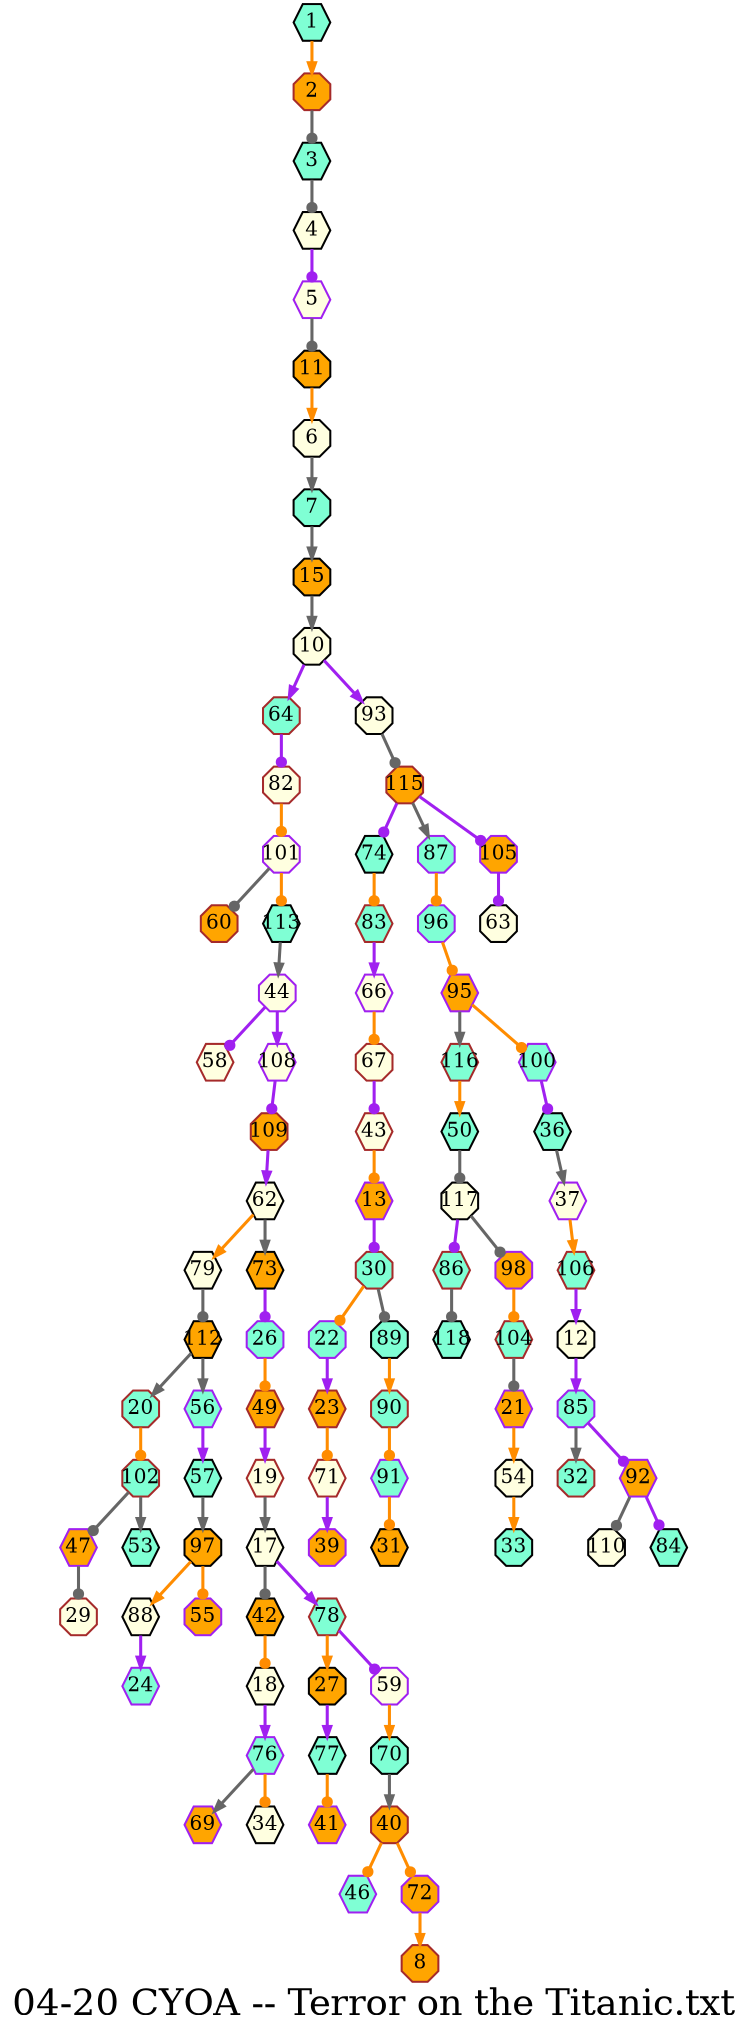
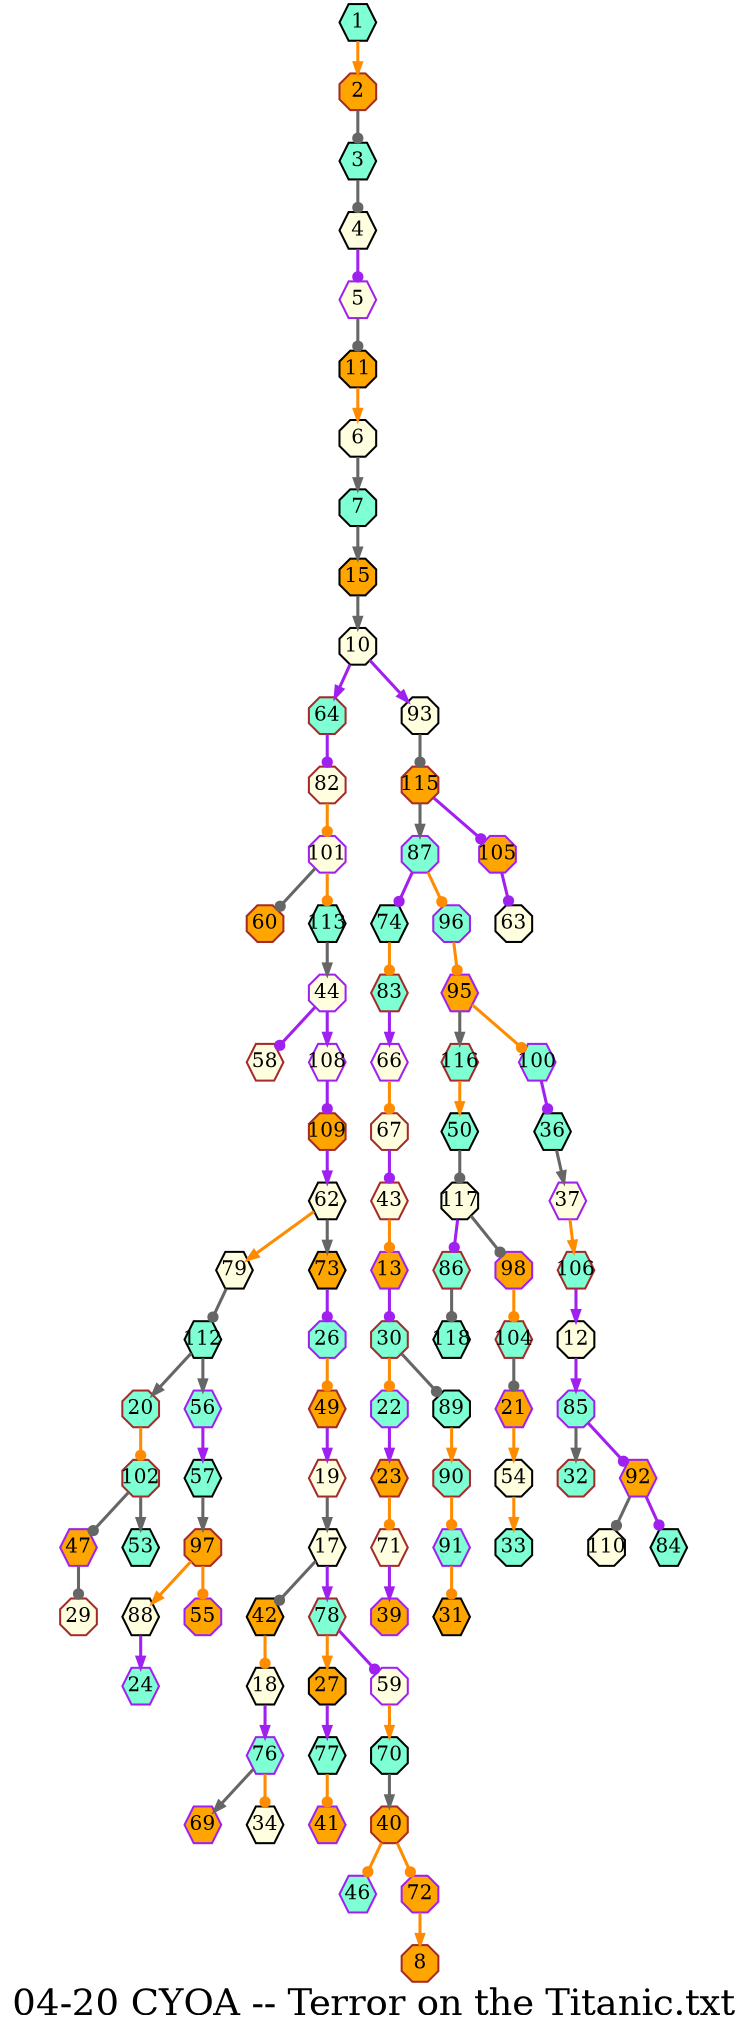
(391, 816) -> (407, 885)
(203, 1340) -> (203, 1340)
(203, 1548) -> (203, 1548)
